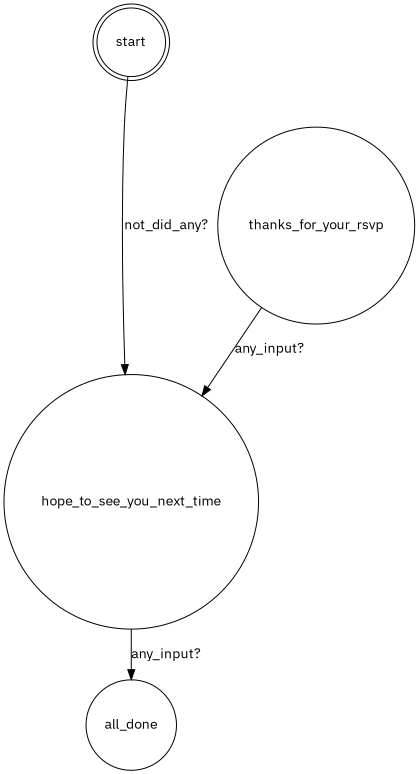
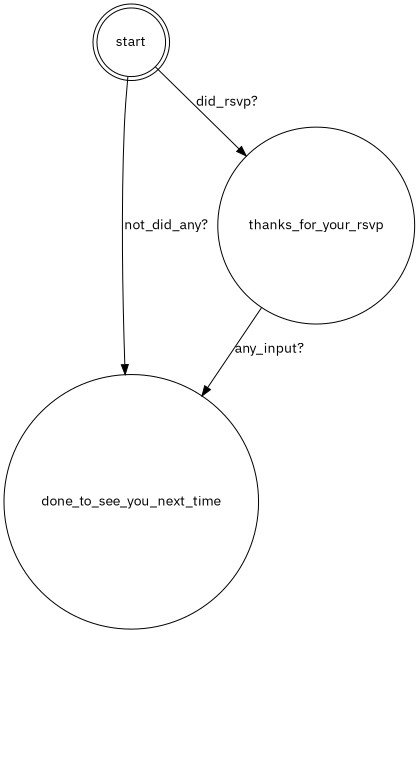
none -> (197, 108)
(131, 502) -> (131, 502)
(131, 725) -> none
